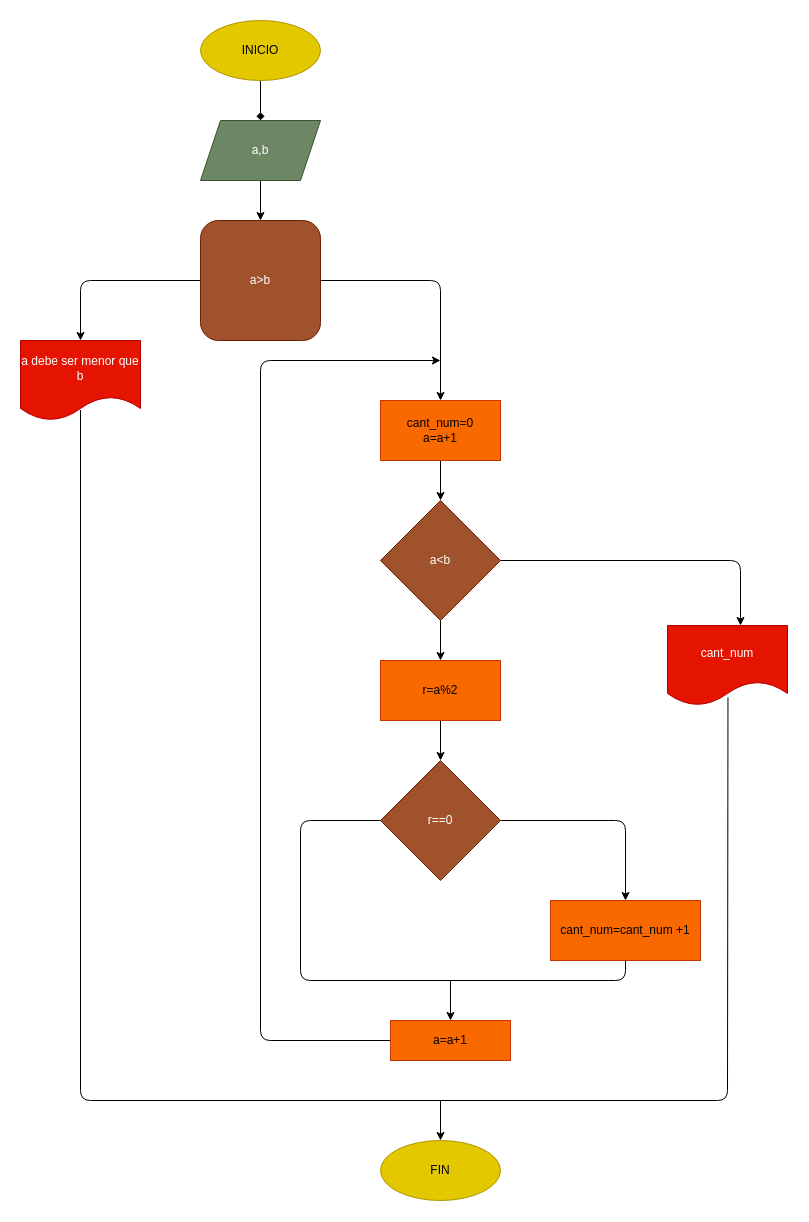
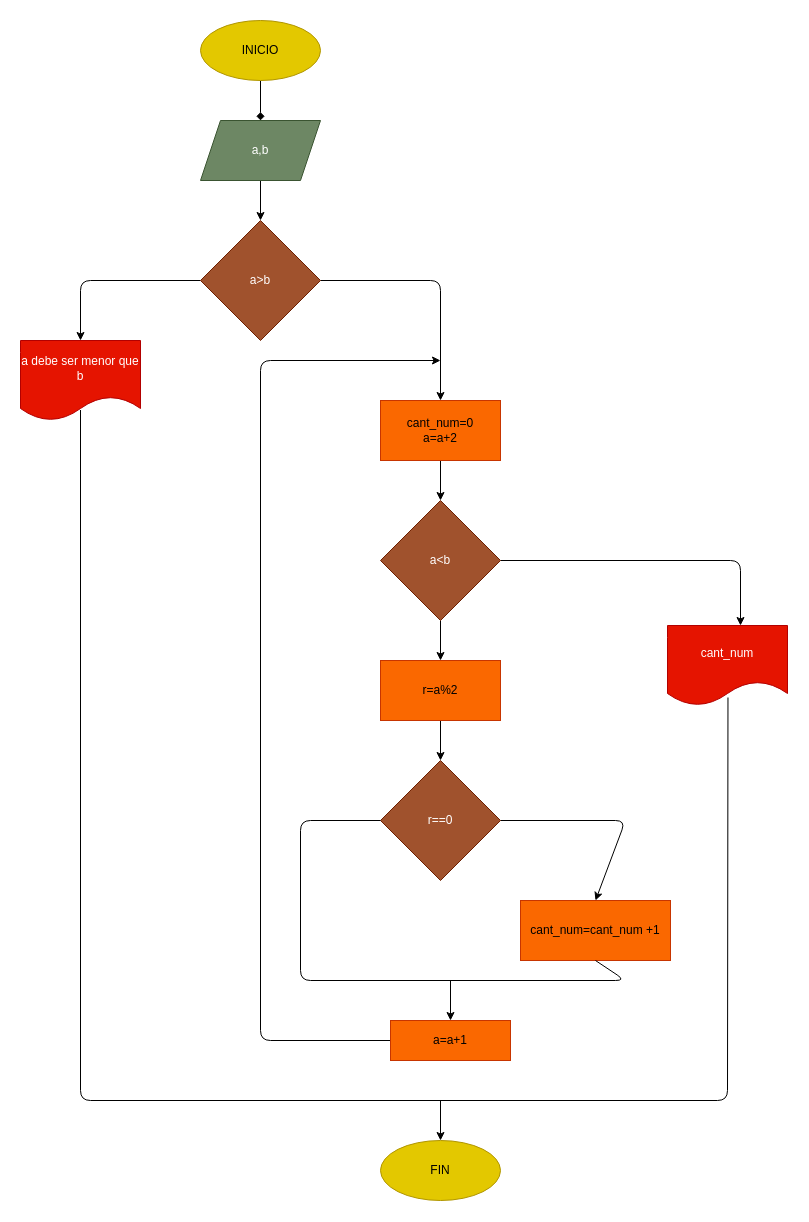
(261, 281) -> (261, 281)
(441, 431) -> (441, 431)
(626, 931) -> (596, 931)
